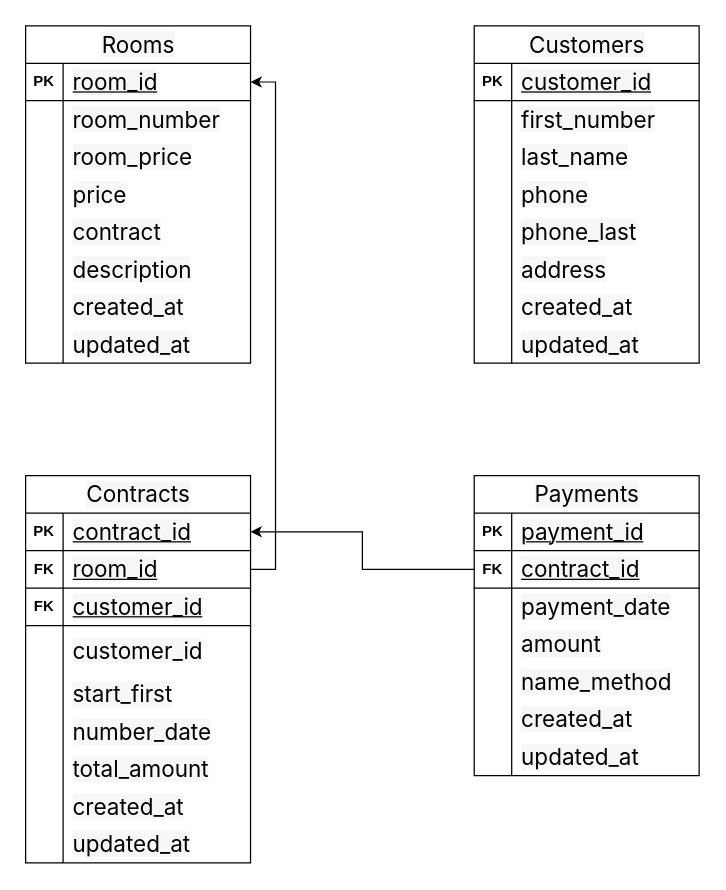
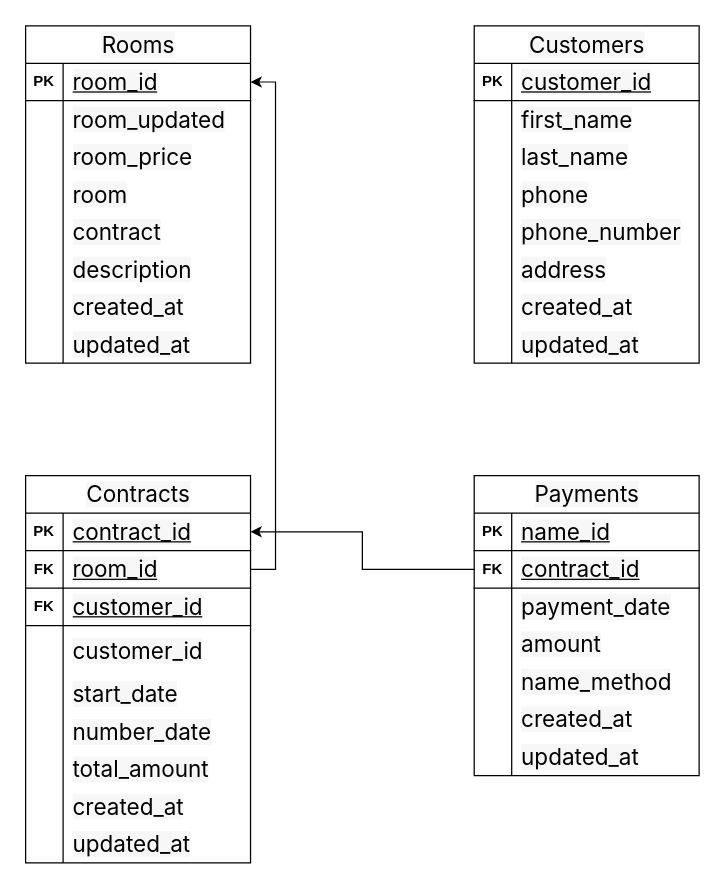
(119, 119) -> (124, 119)
(570, 119) -> (562, 119)
(92, 194) -> (90, 194)
(562, 232) -> (572, 232)
(562, 532) -> (549, 532)
(117, 694) -> (115, 694)
